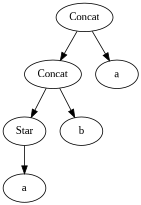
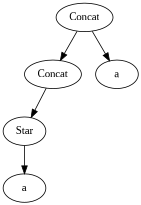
(81, 131) -> none
